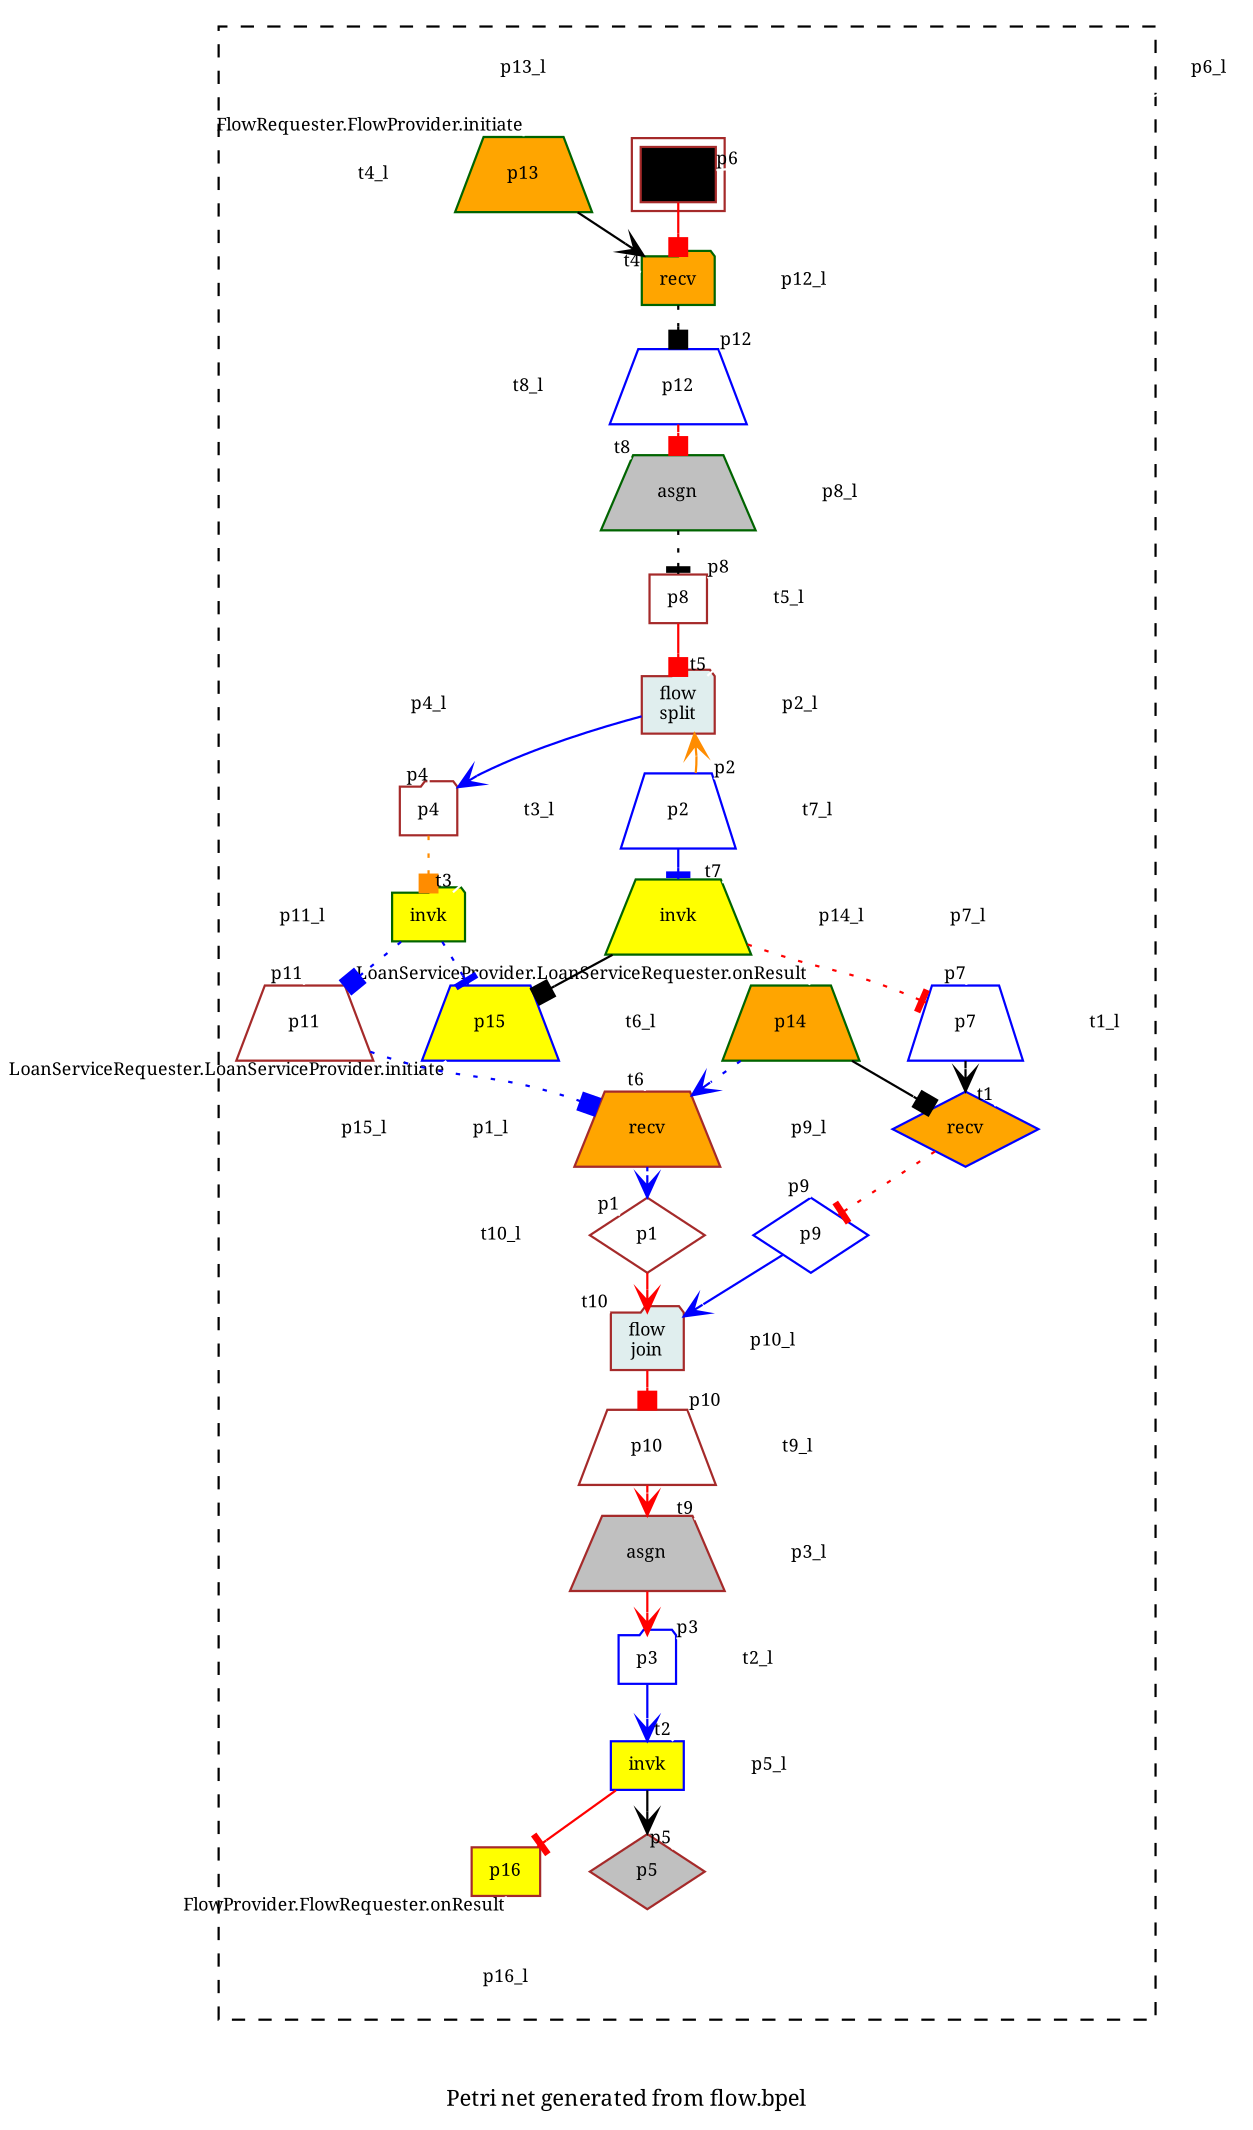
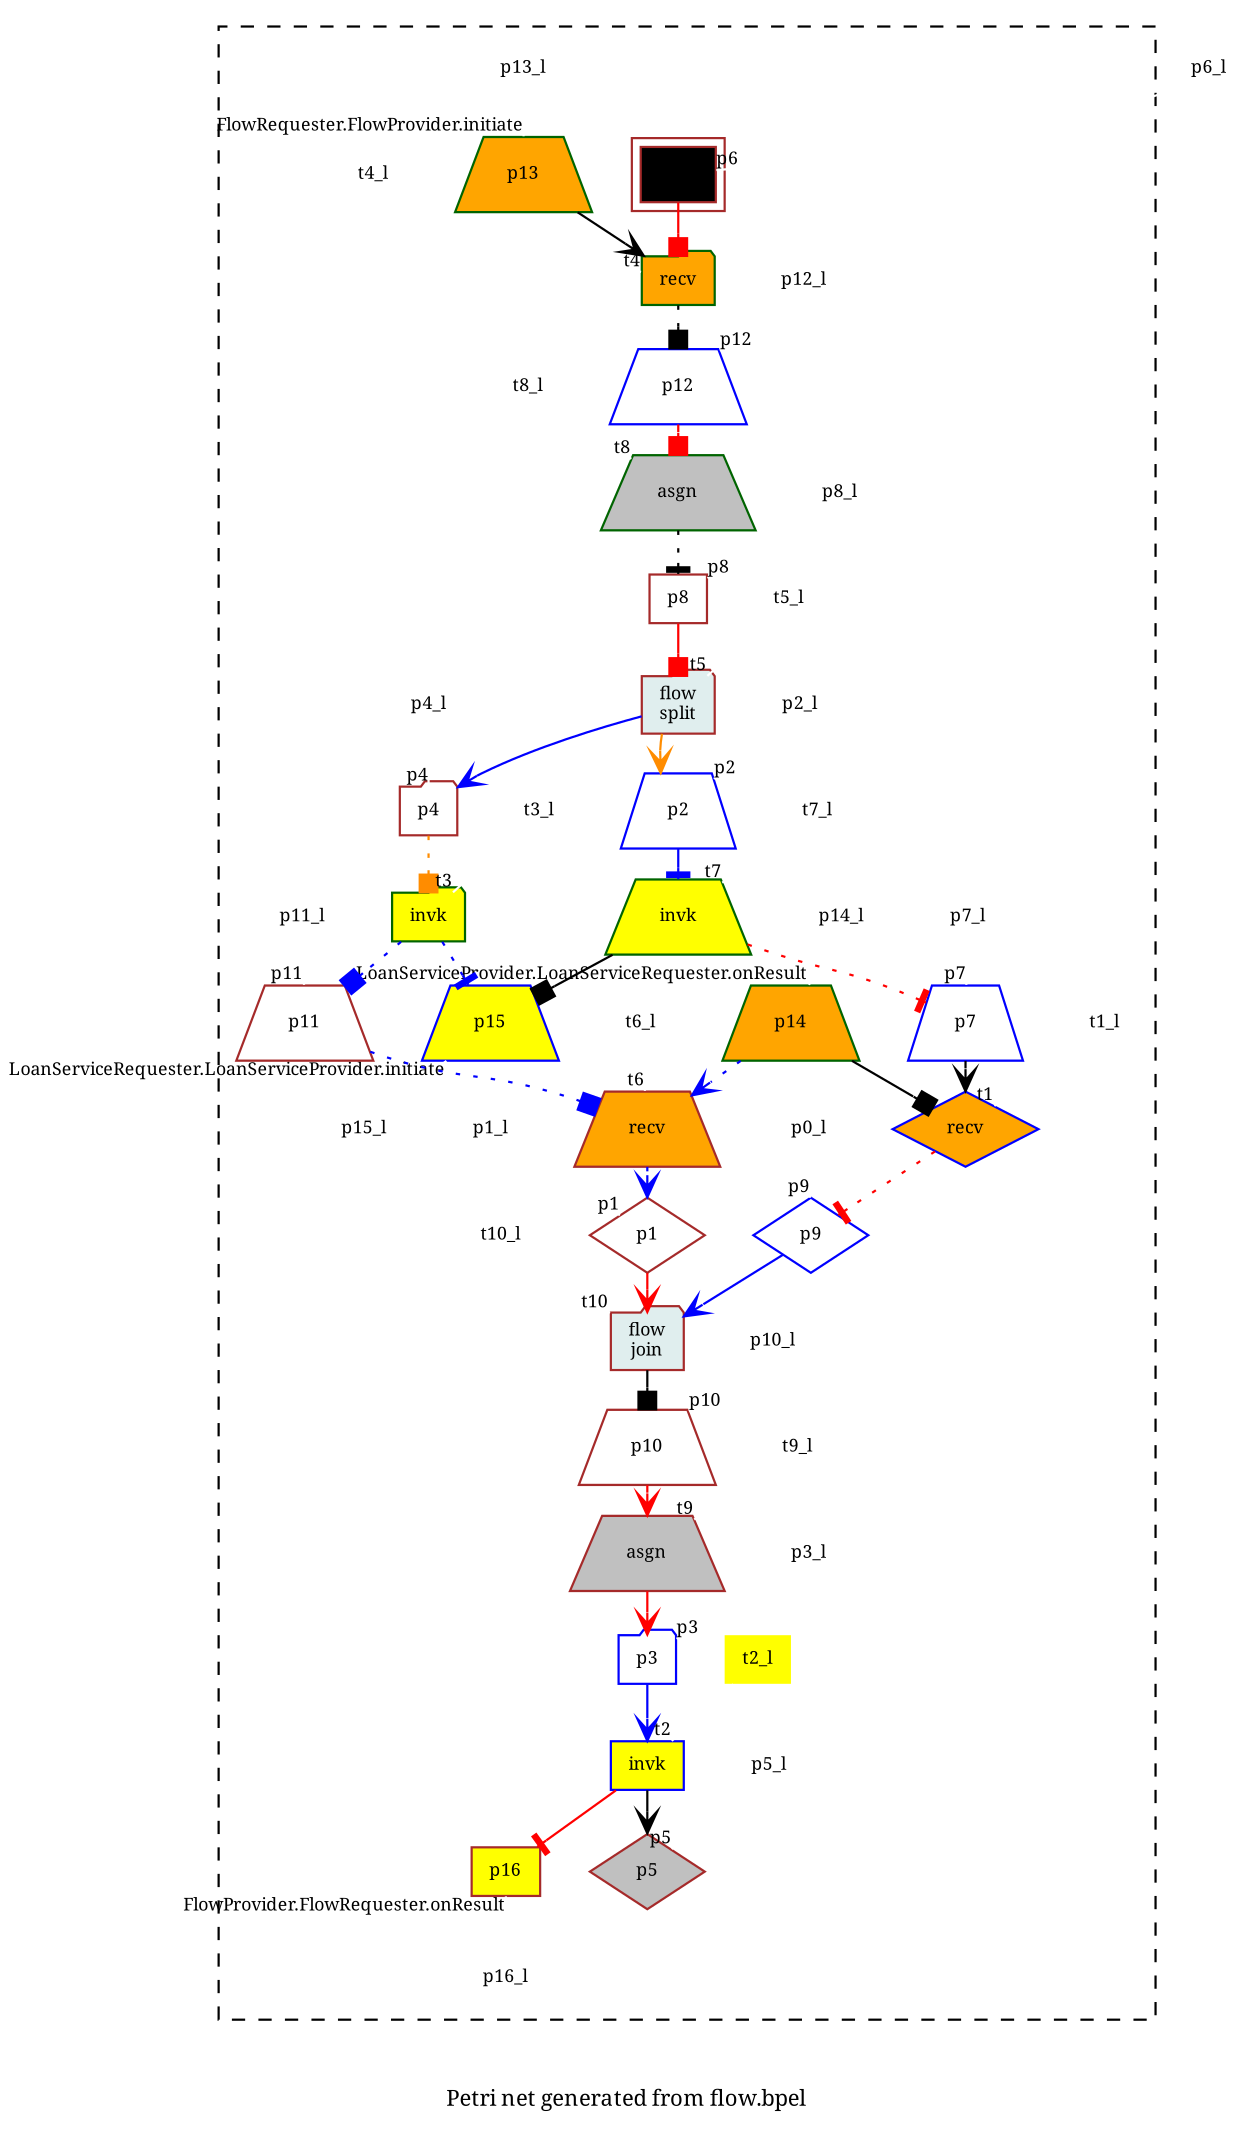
(696, 765) -> (661, 742)
(809, 1129) -> (809, 1129)
(647, 1379) -> (647, 1379)
(758, 1660) -> (758, 1660)
